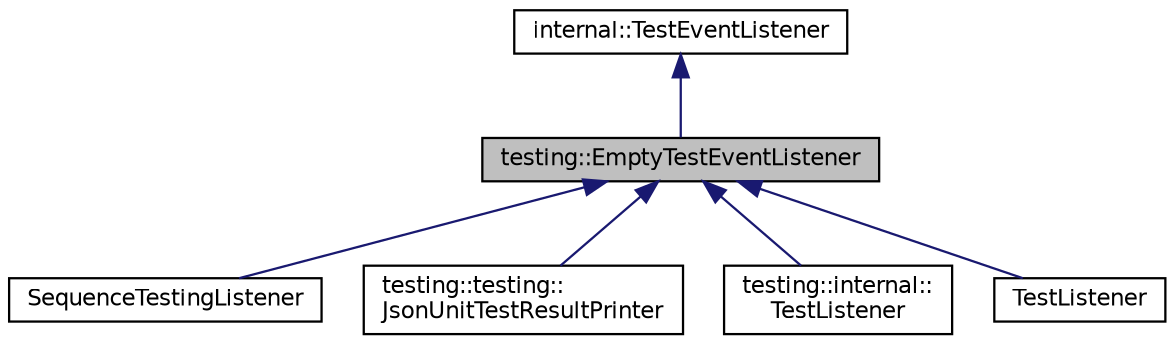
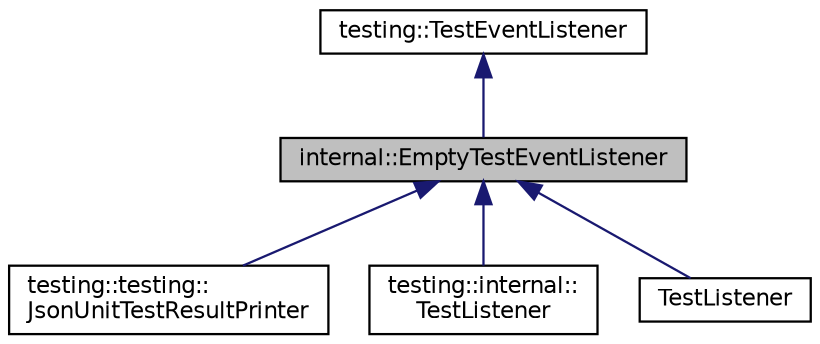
(681, 32) -> (483, 32)
(681, 160) -> (483, 160)
(165, 300) -> none
